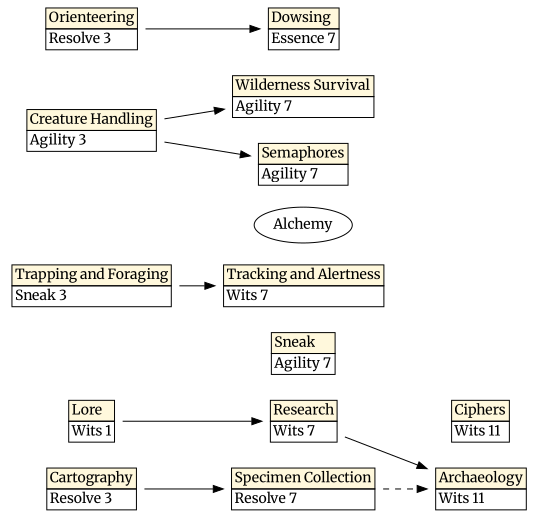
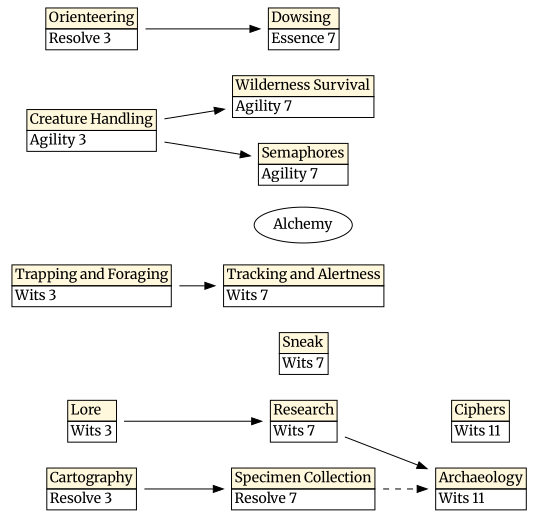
(41, 296) -> (36, 296)
(303, 363) -> (304, 363)
(92, 431) -> (92, 431)
